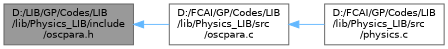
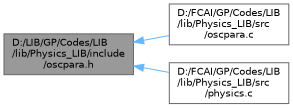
(312, 24) -> (156, 70)
